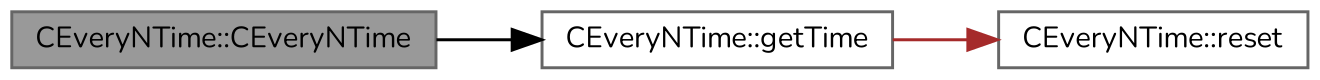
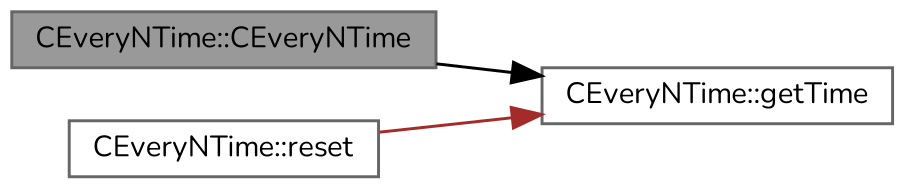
(930, 40) -> (446, 125)
